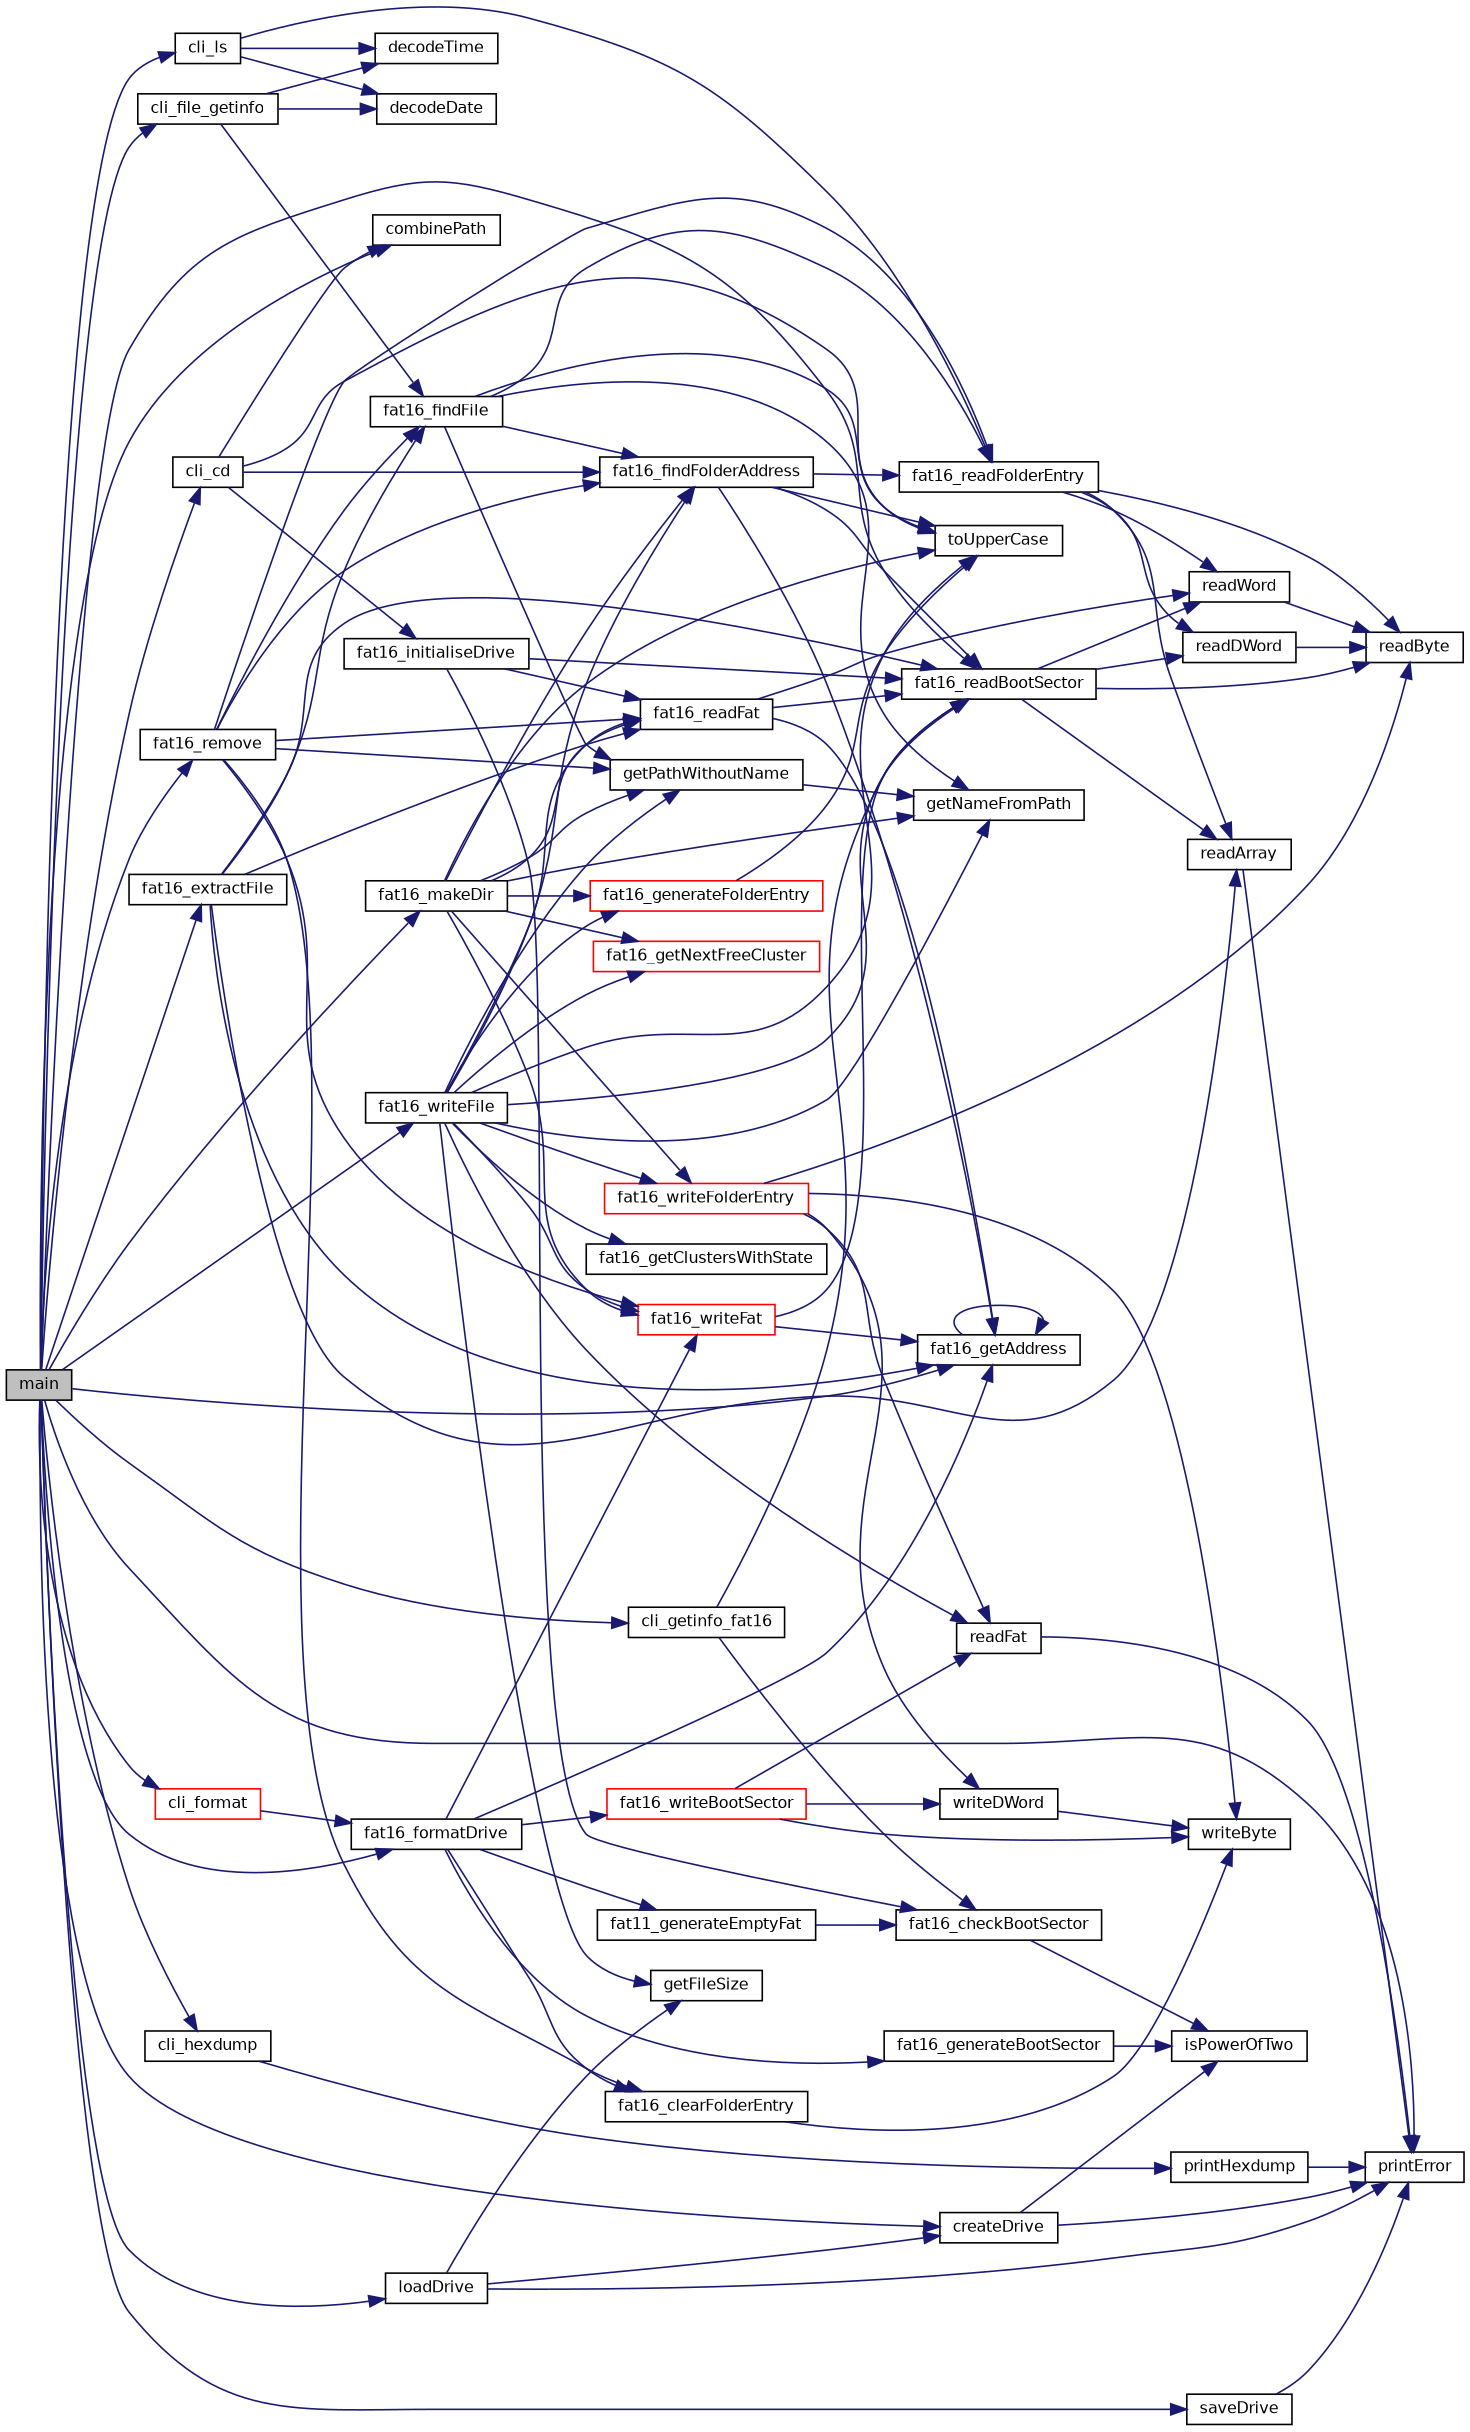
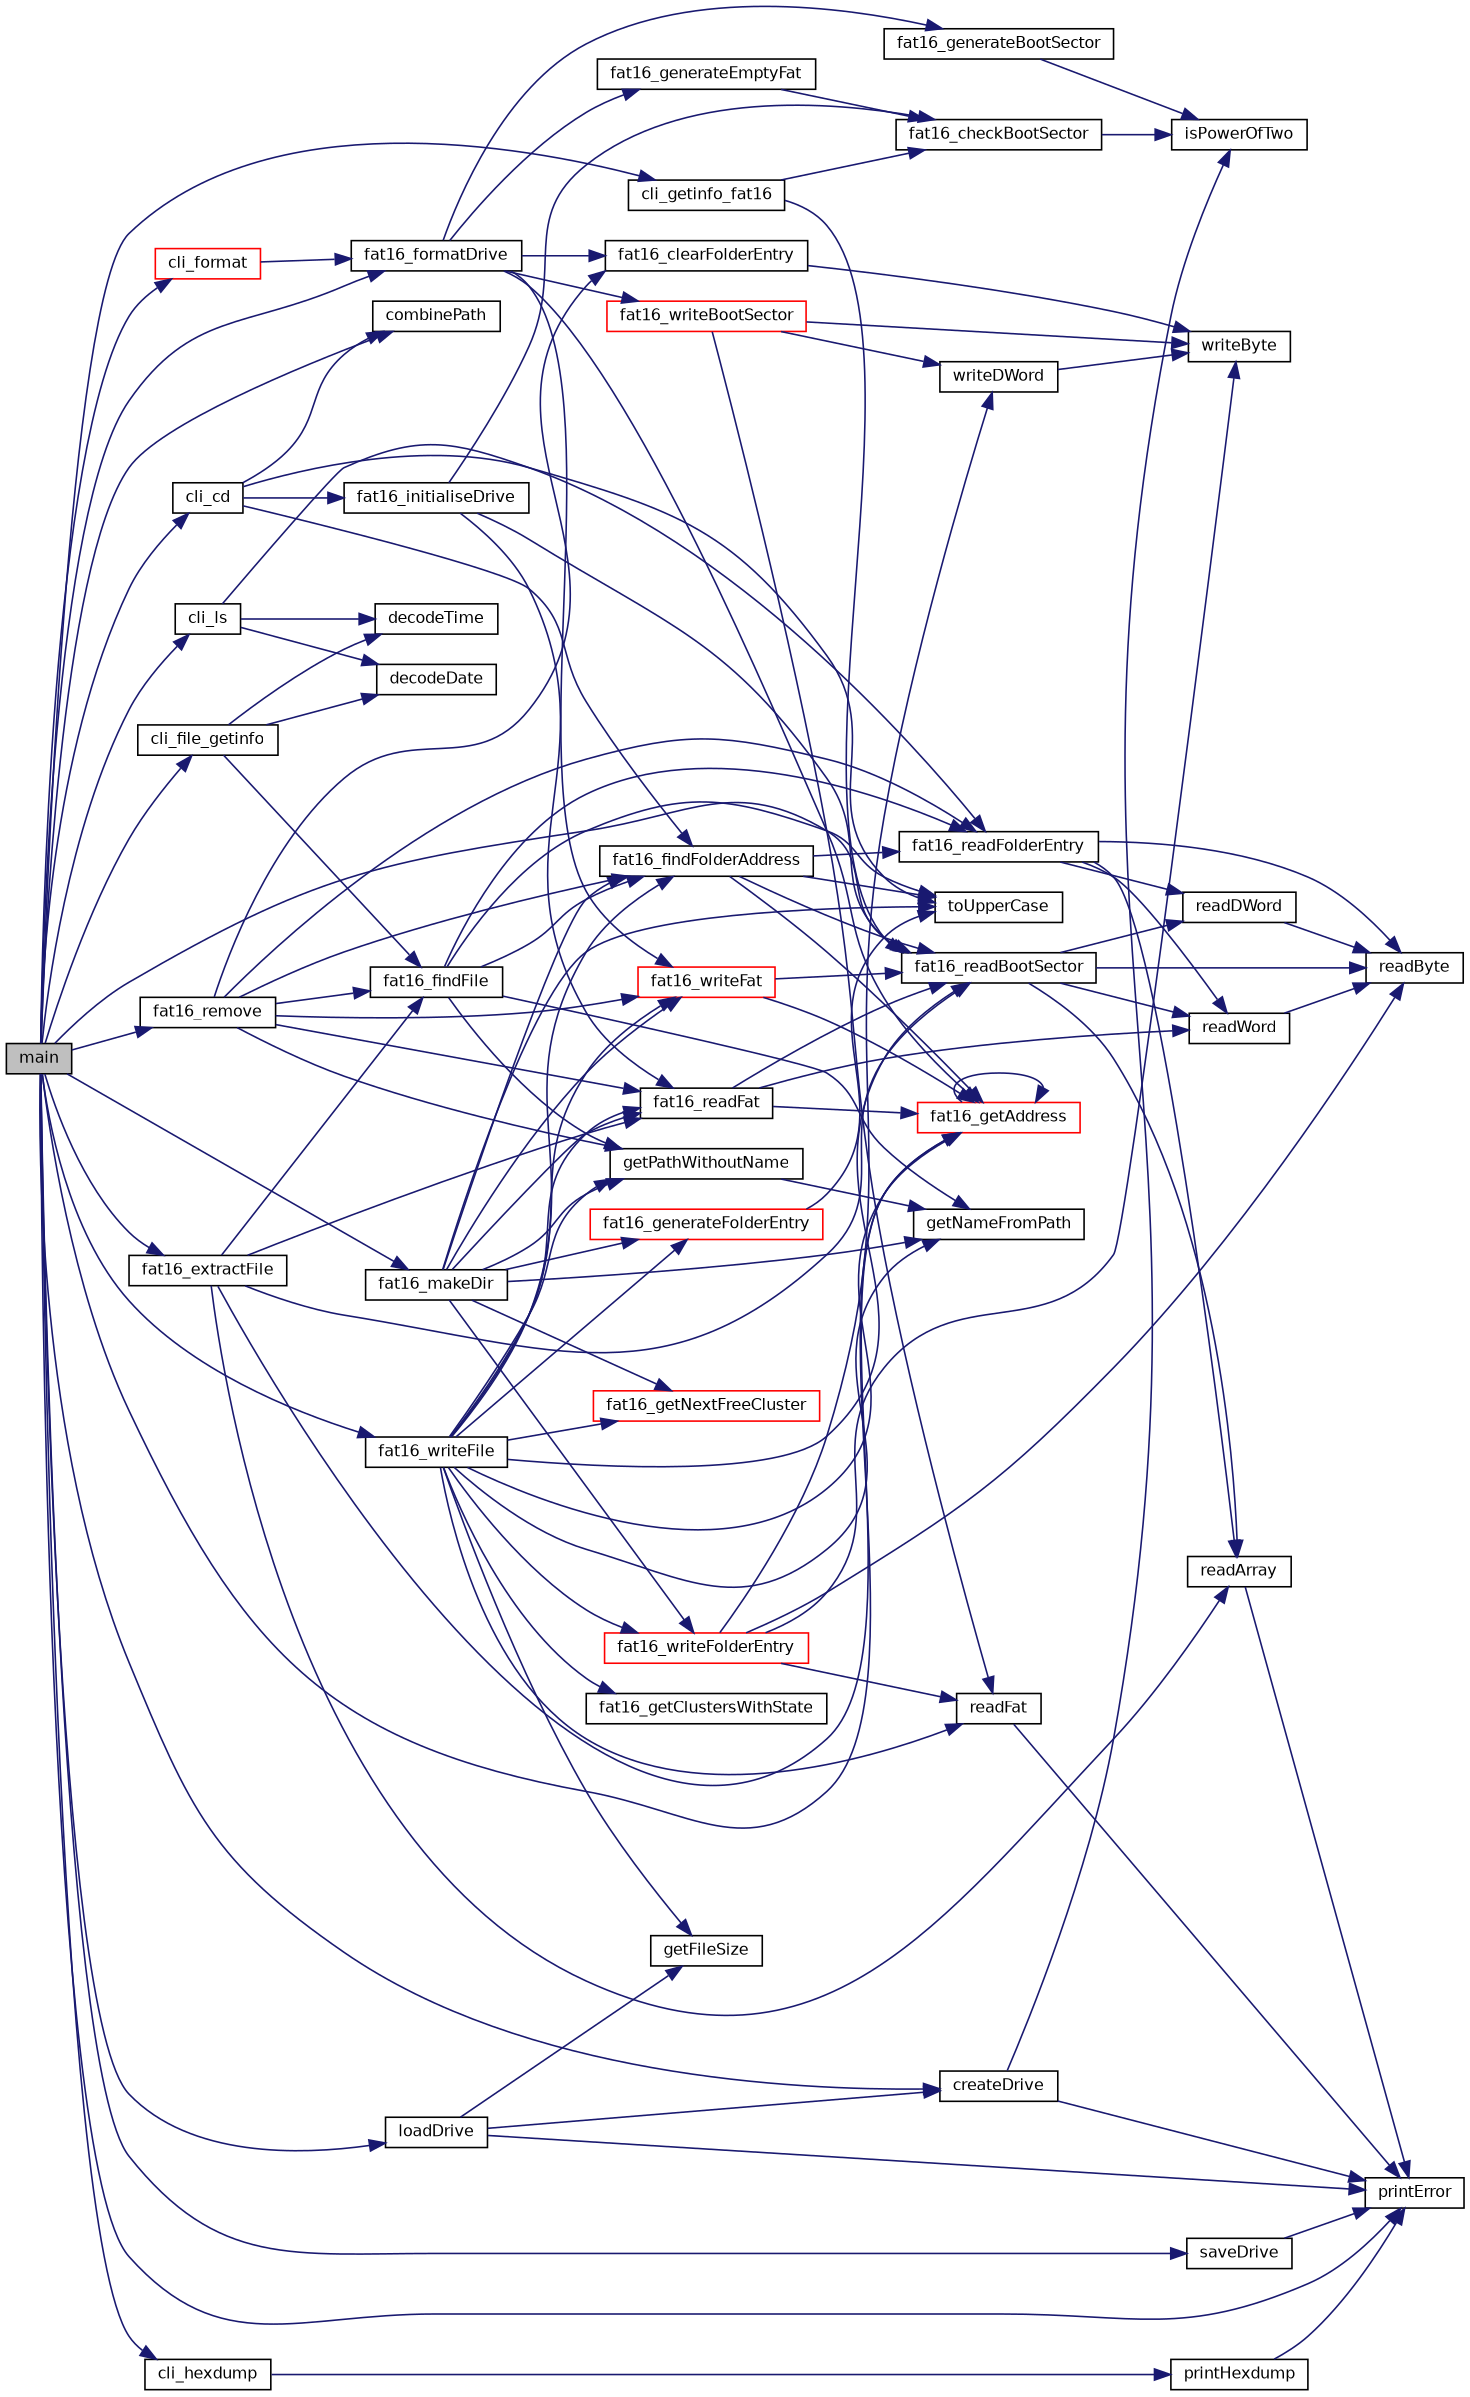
(840, 968) -> (833, 1482)
(999, 1350) -> (999, 1118)
(707, 1925) -> (707, 74)
